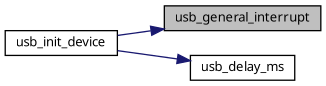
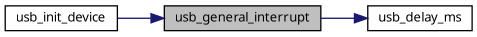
(147, 55) -> (338, 18)
